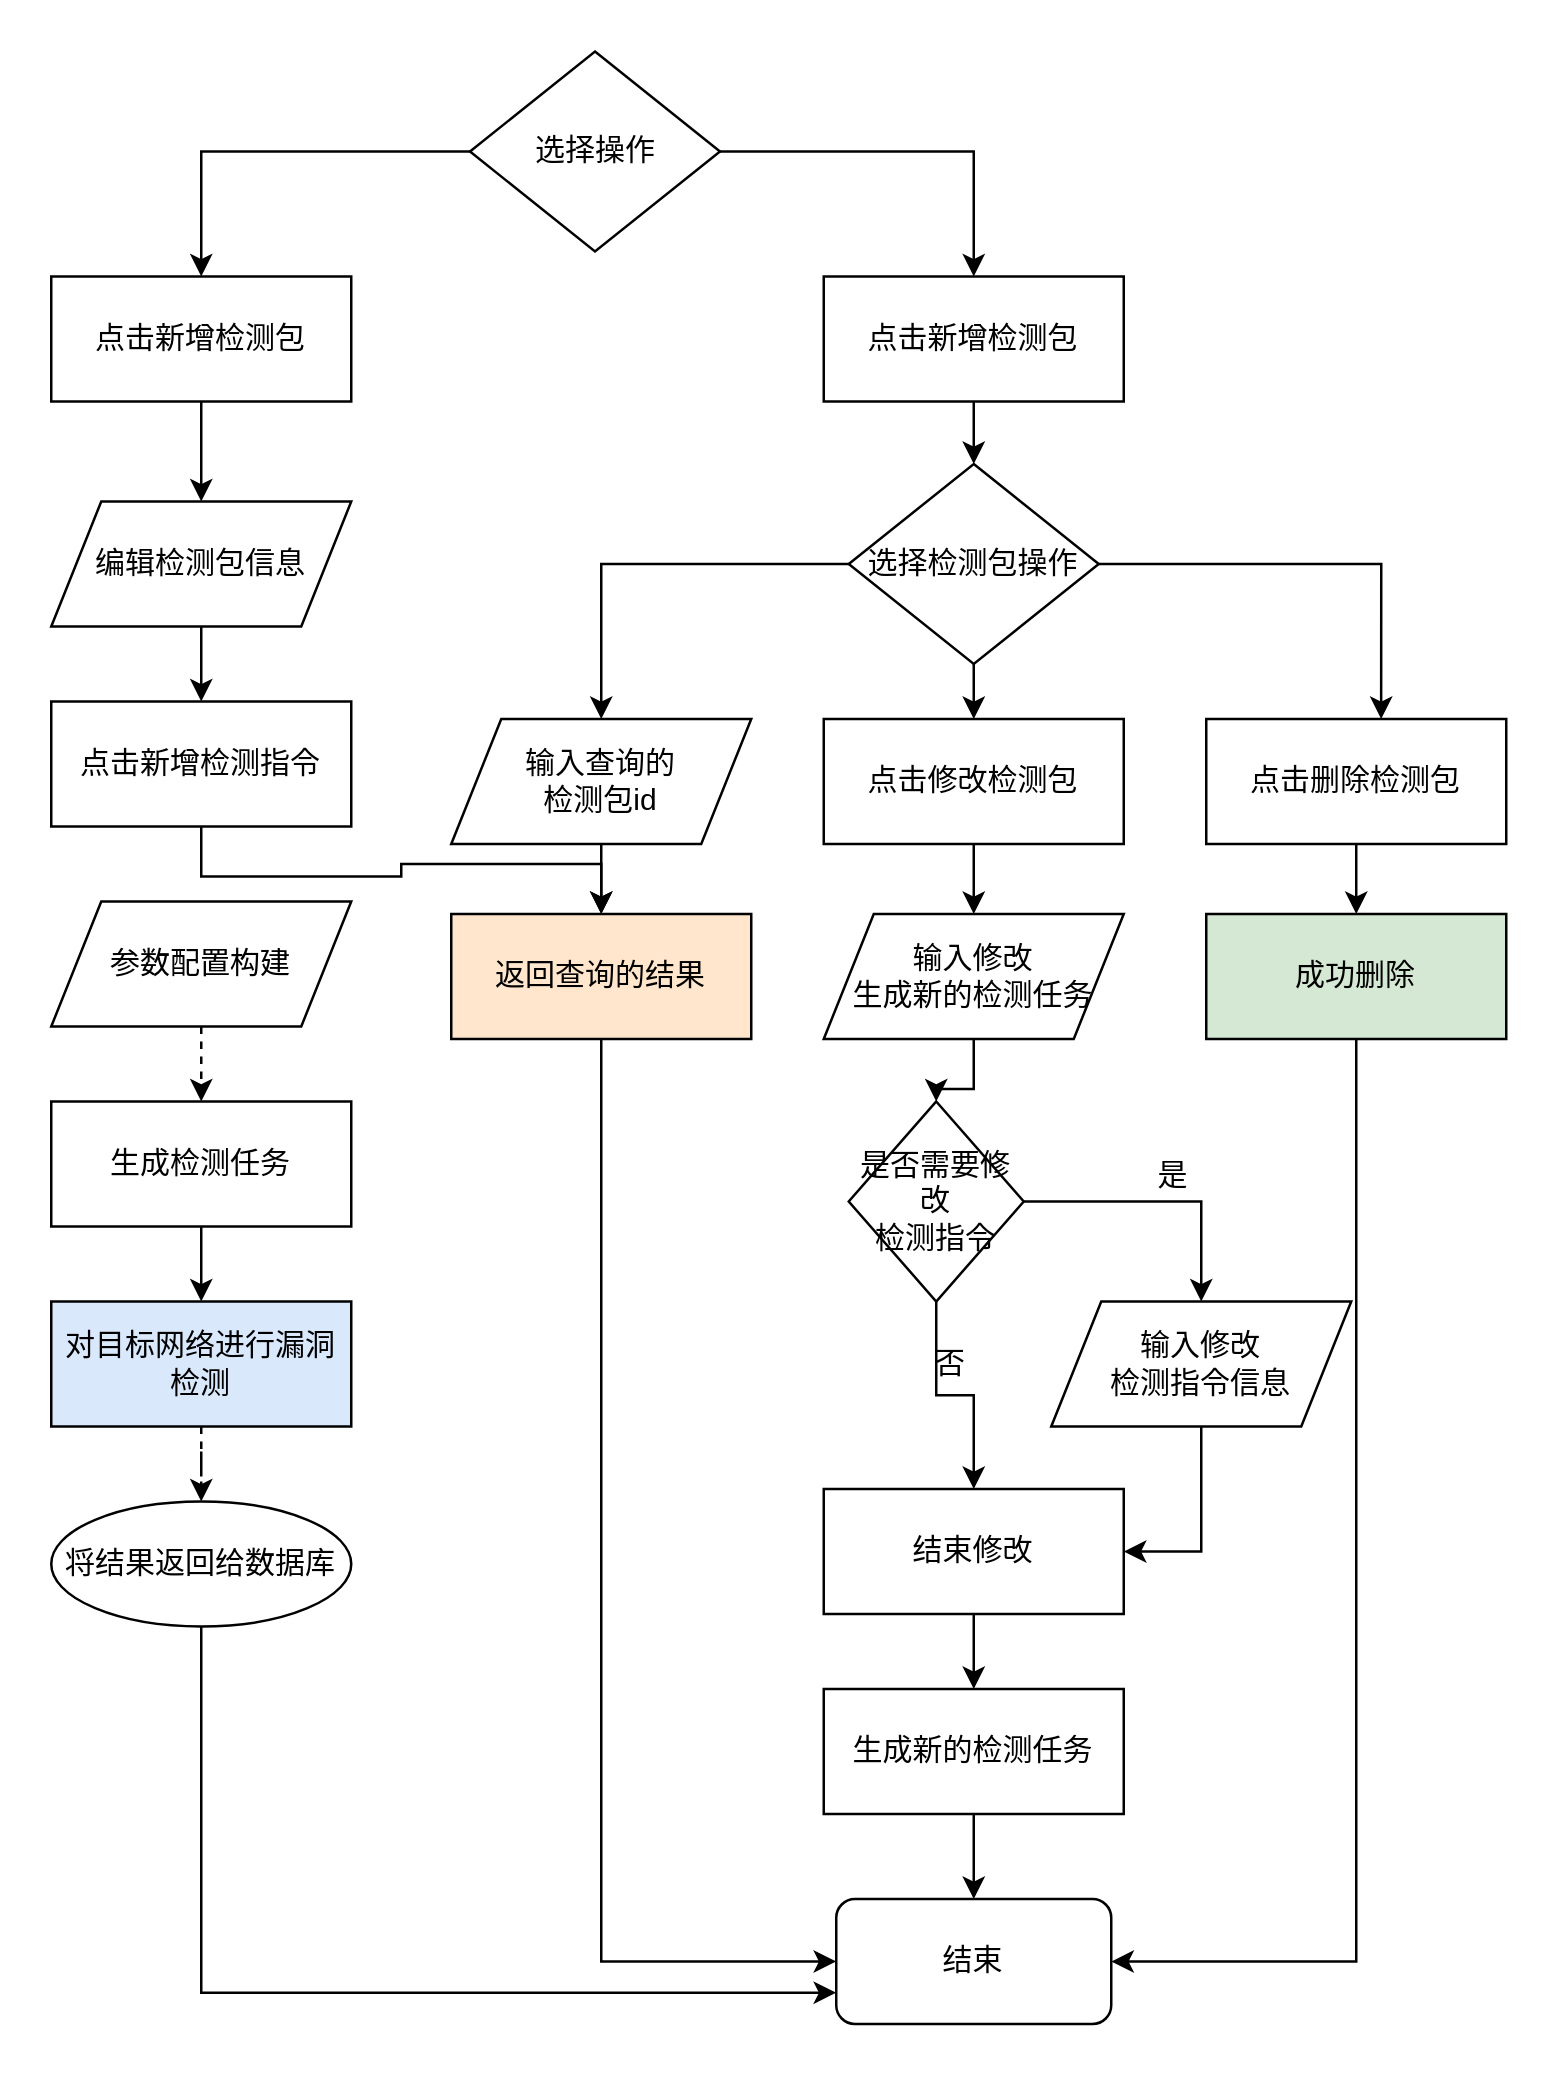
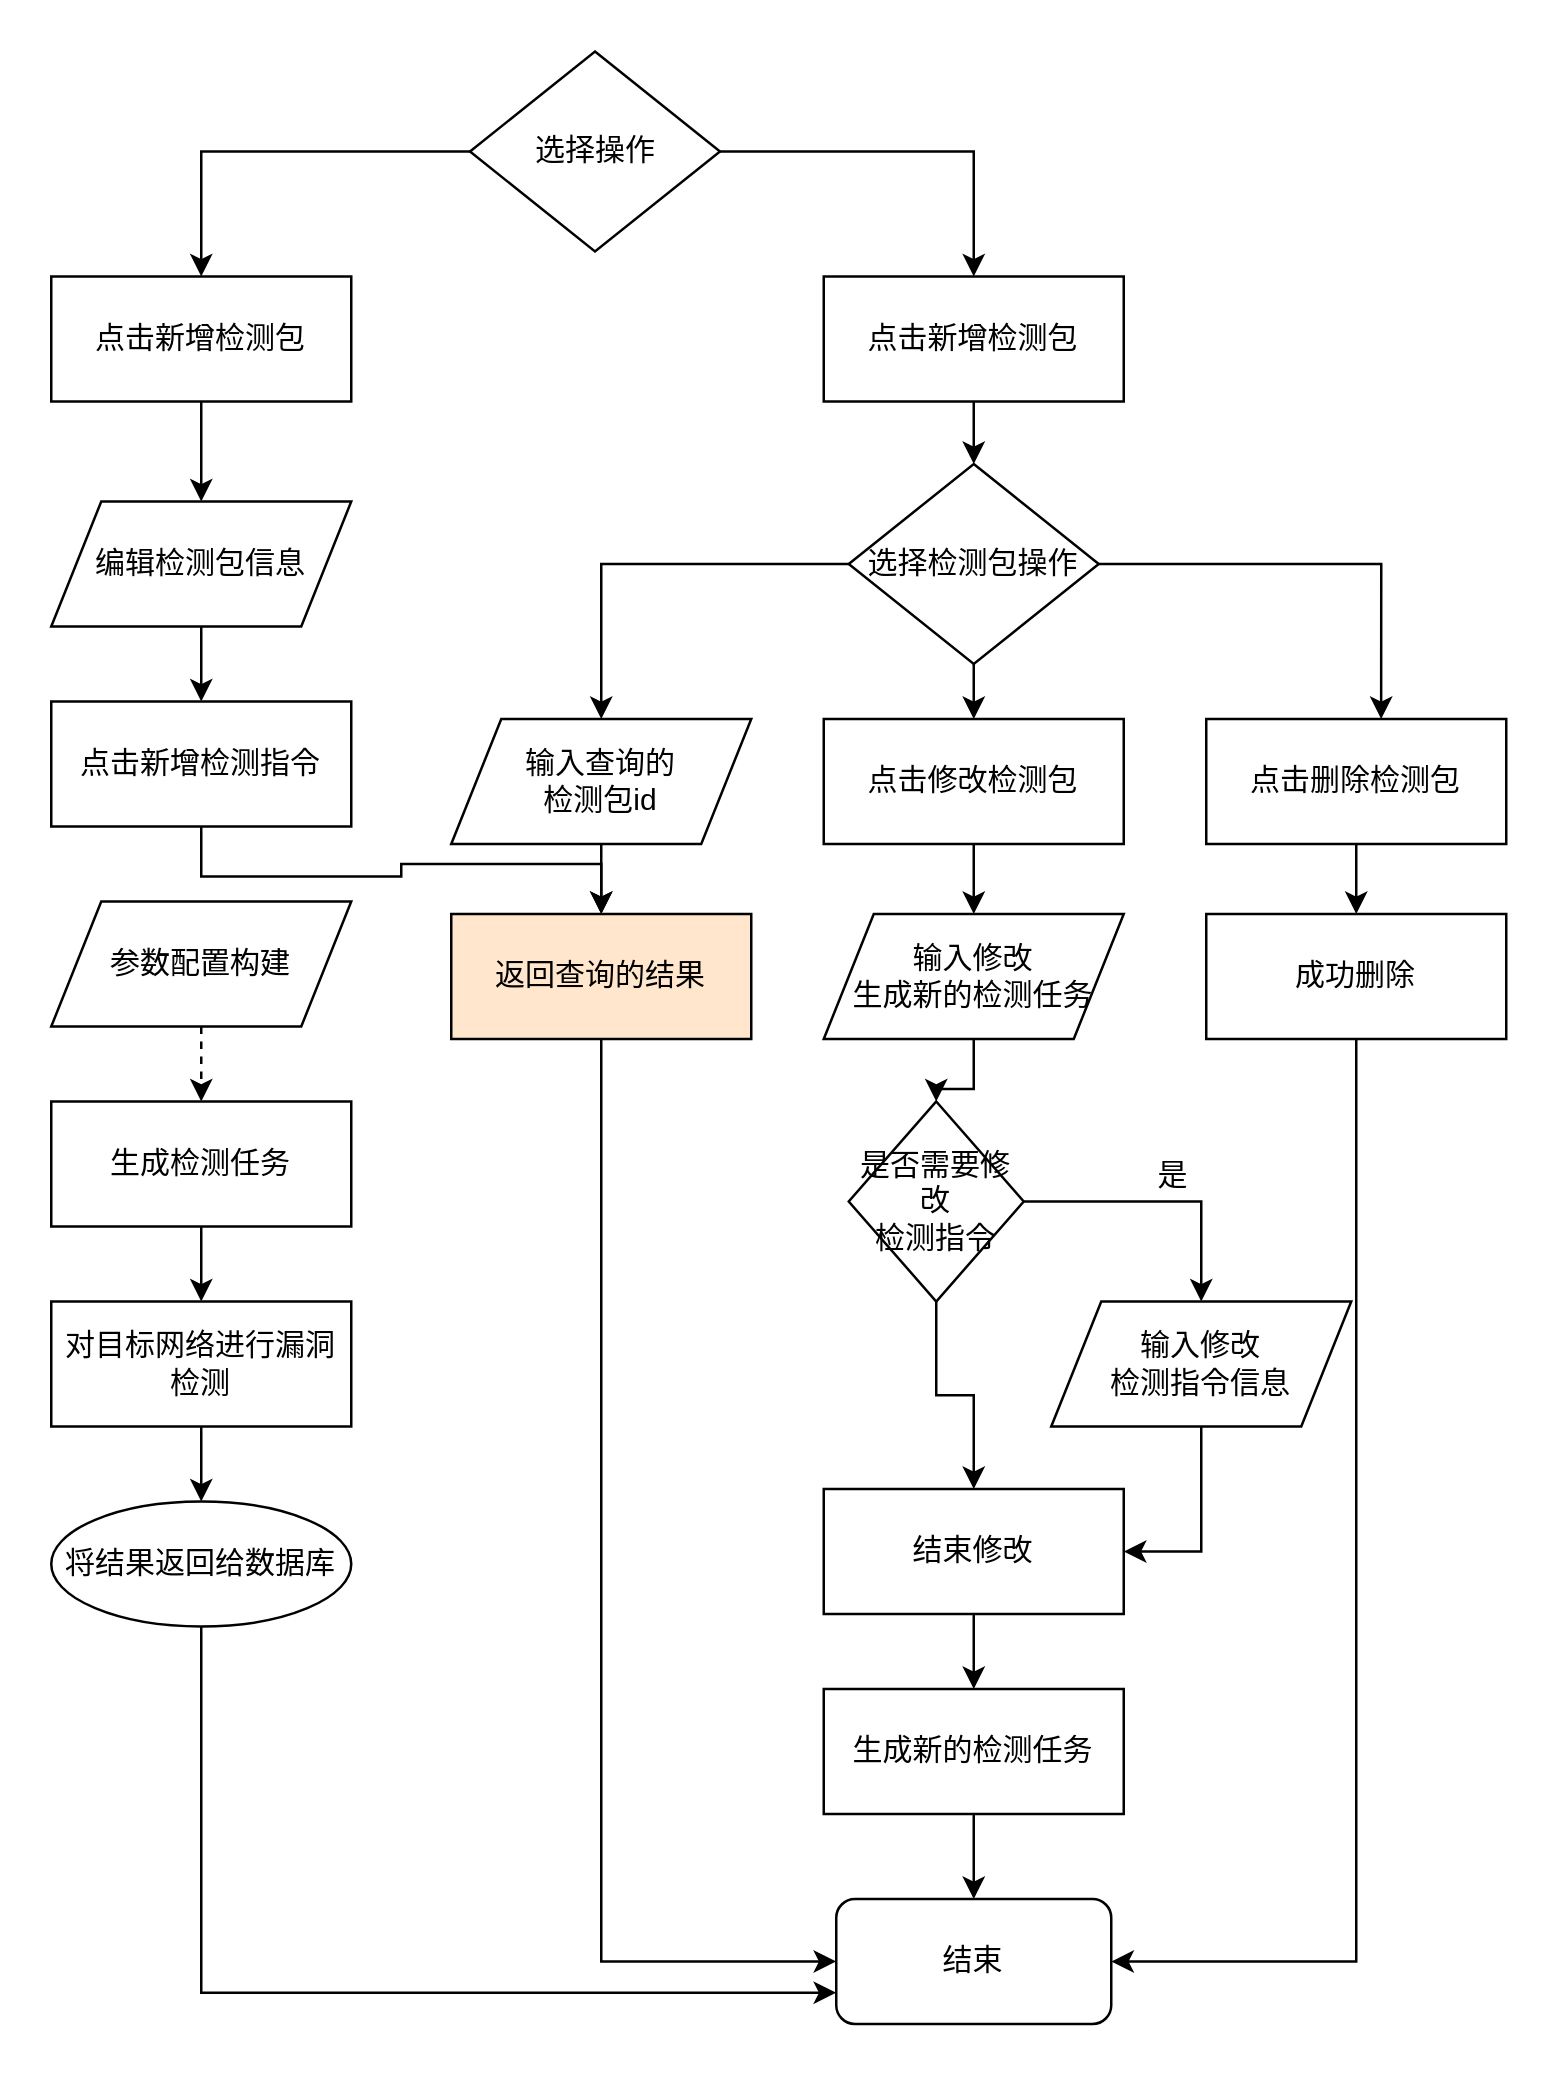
(1356, 976) -> (1356, 976)
(201, 1364) -> (201, 1364)
(951, 1364) -> none
(201, 1442) -> (201, 1442)
